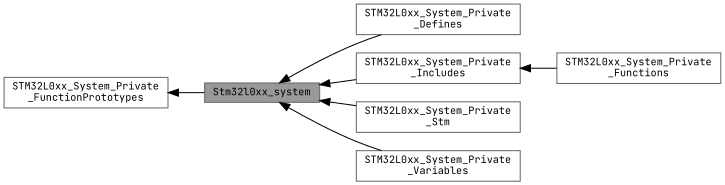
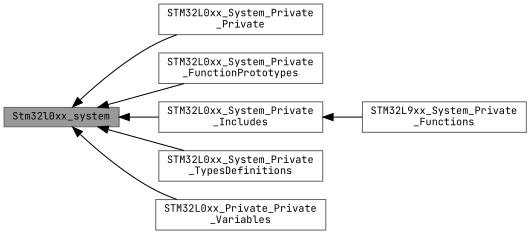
(438, 19) -> (241, 19)
(639, 68) -> (444, 117)
(191, 93) -> (146, 94)
(438, 117) -> (241, 166)
(438, 166) -> (241, 215)
